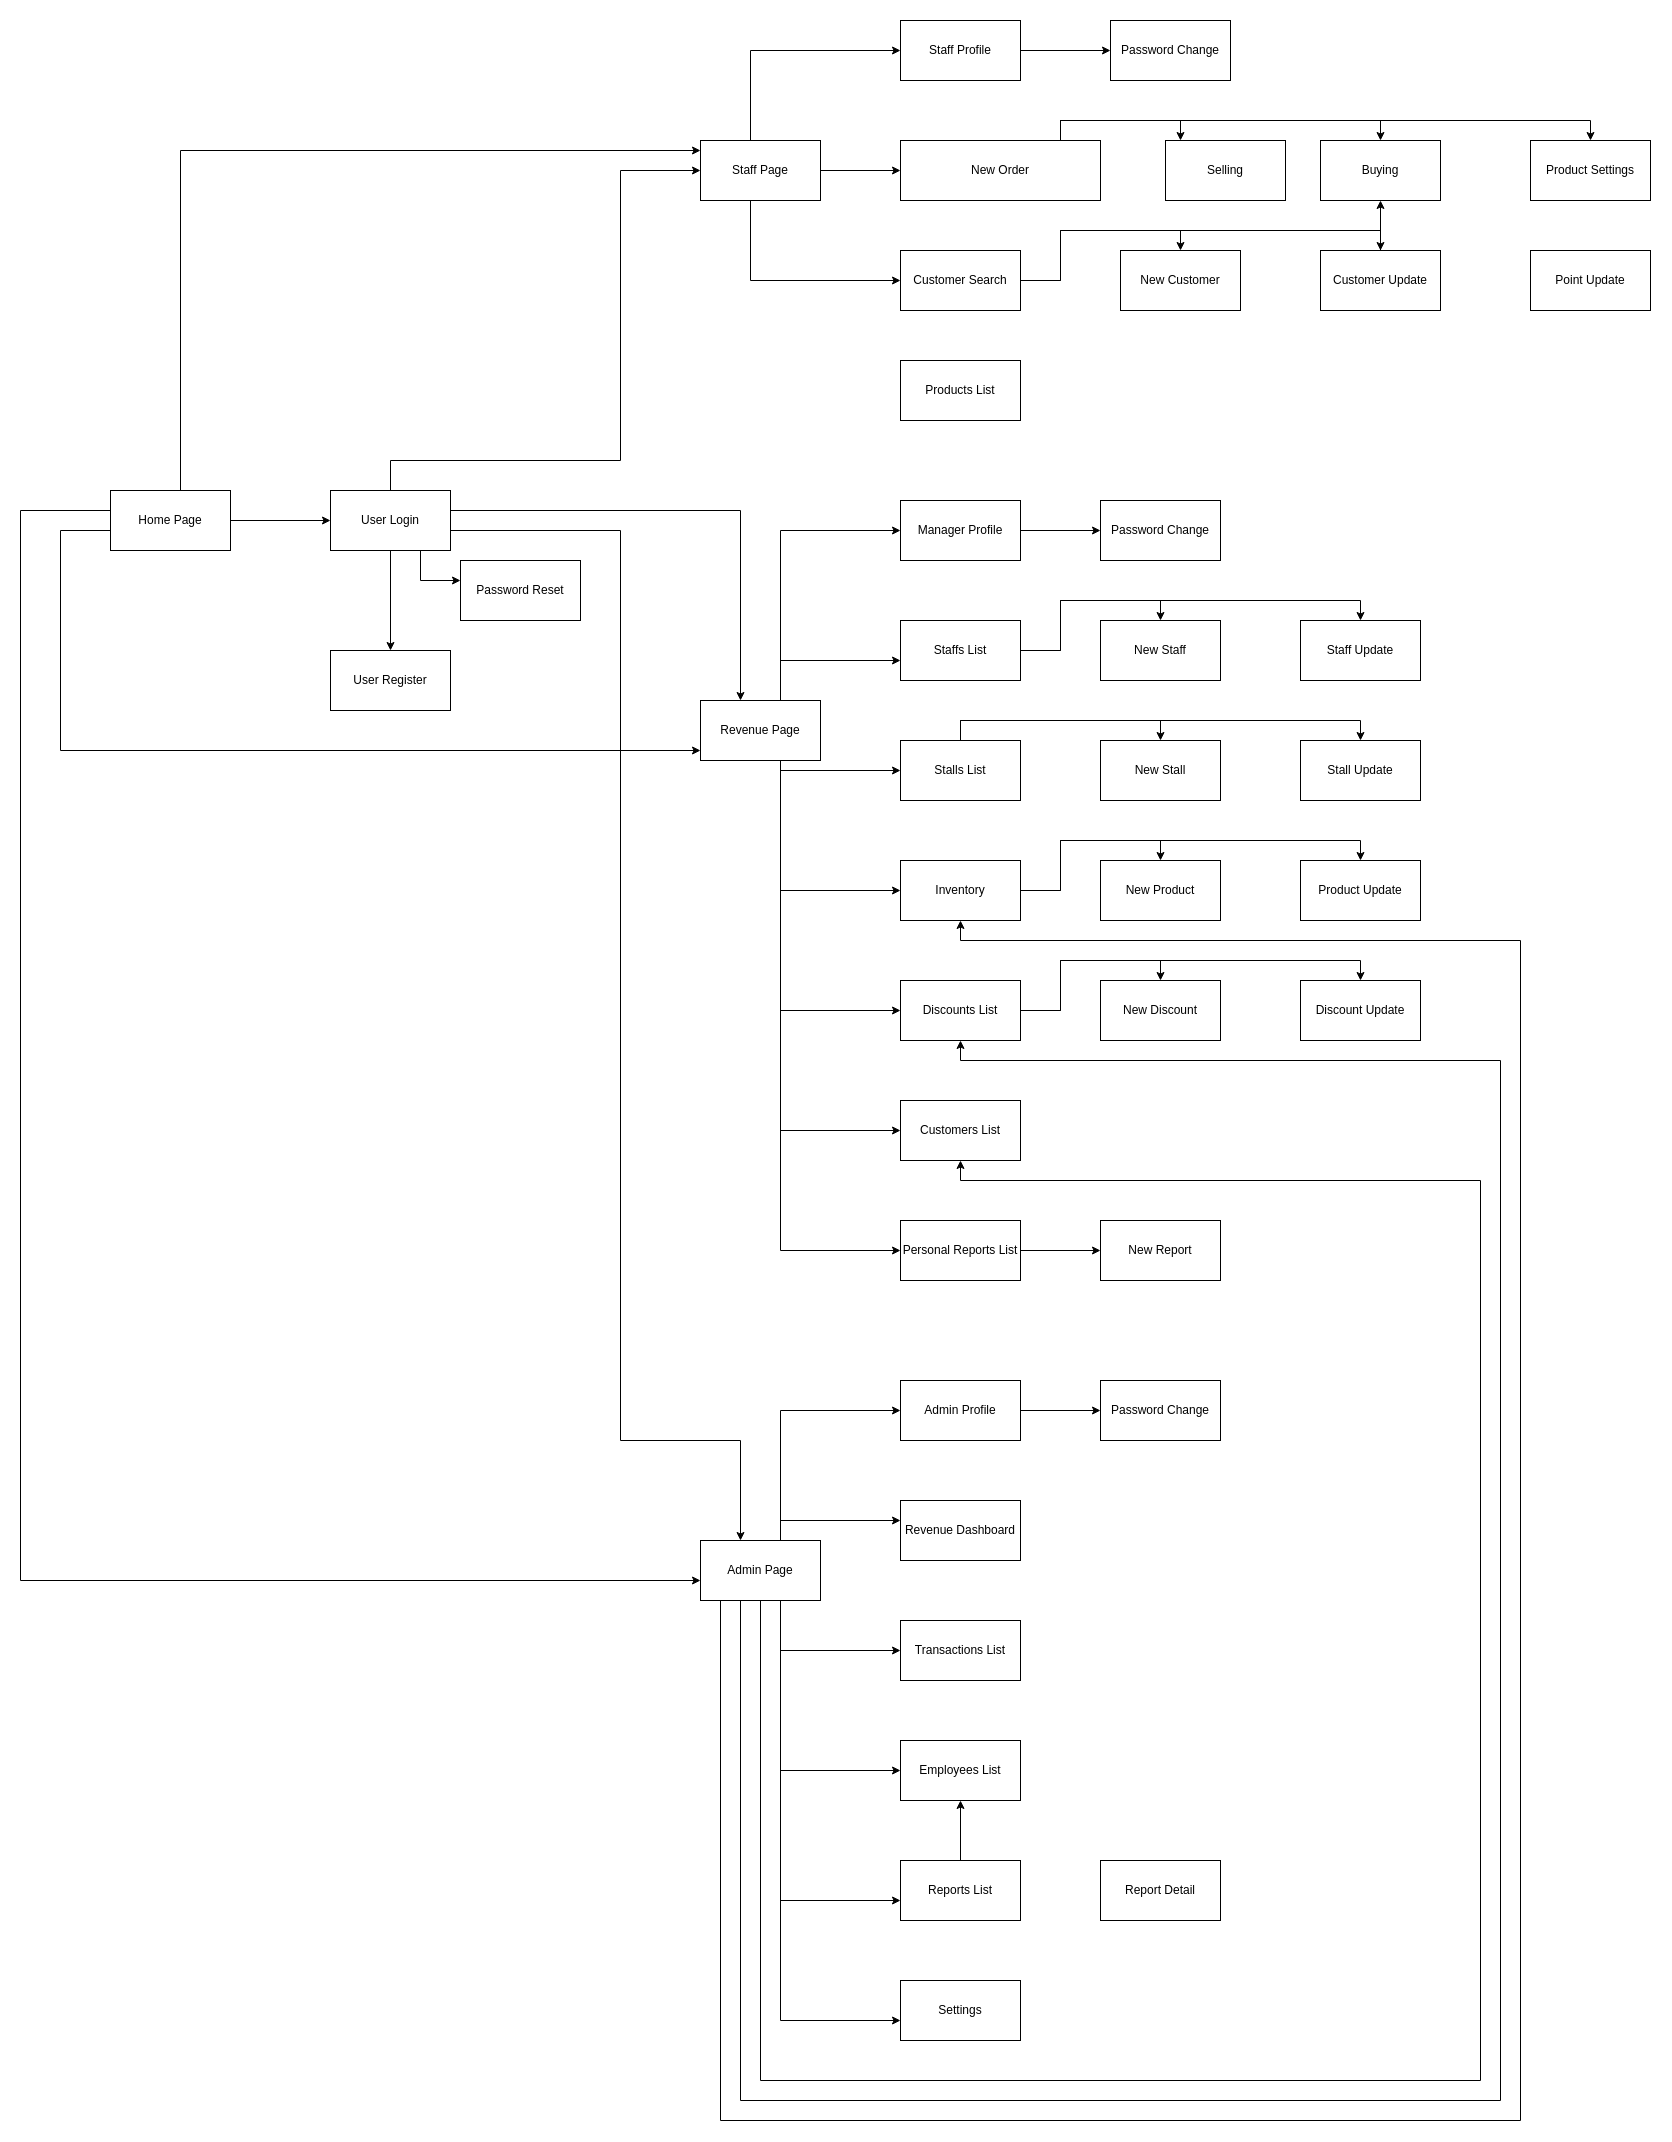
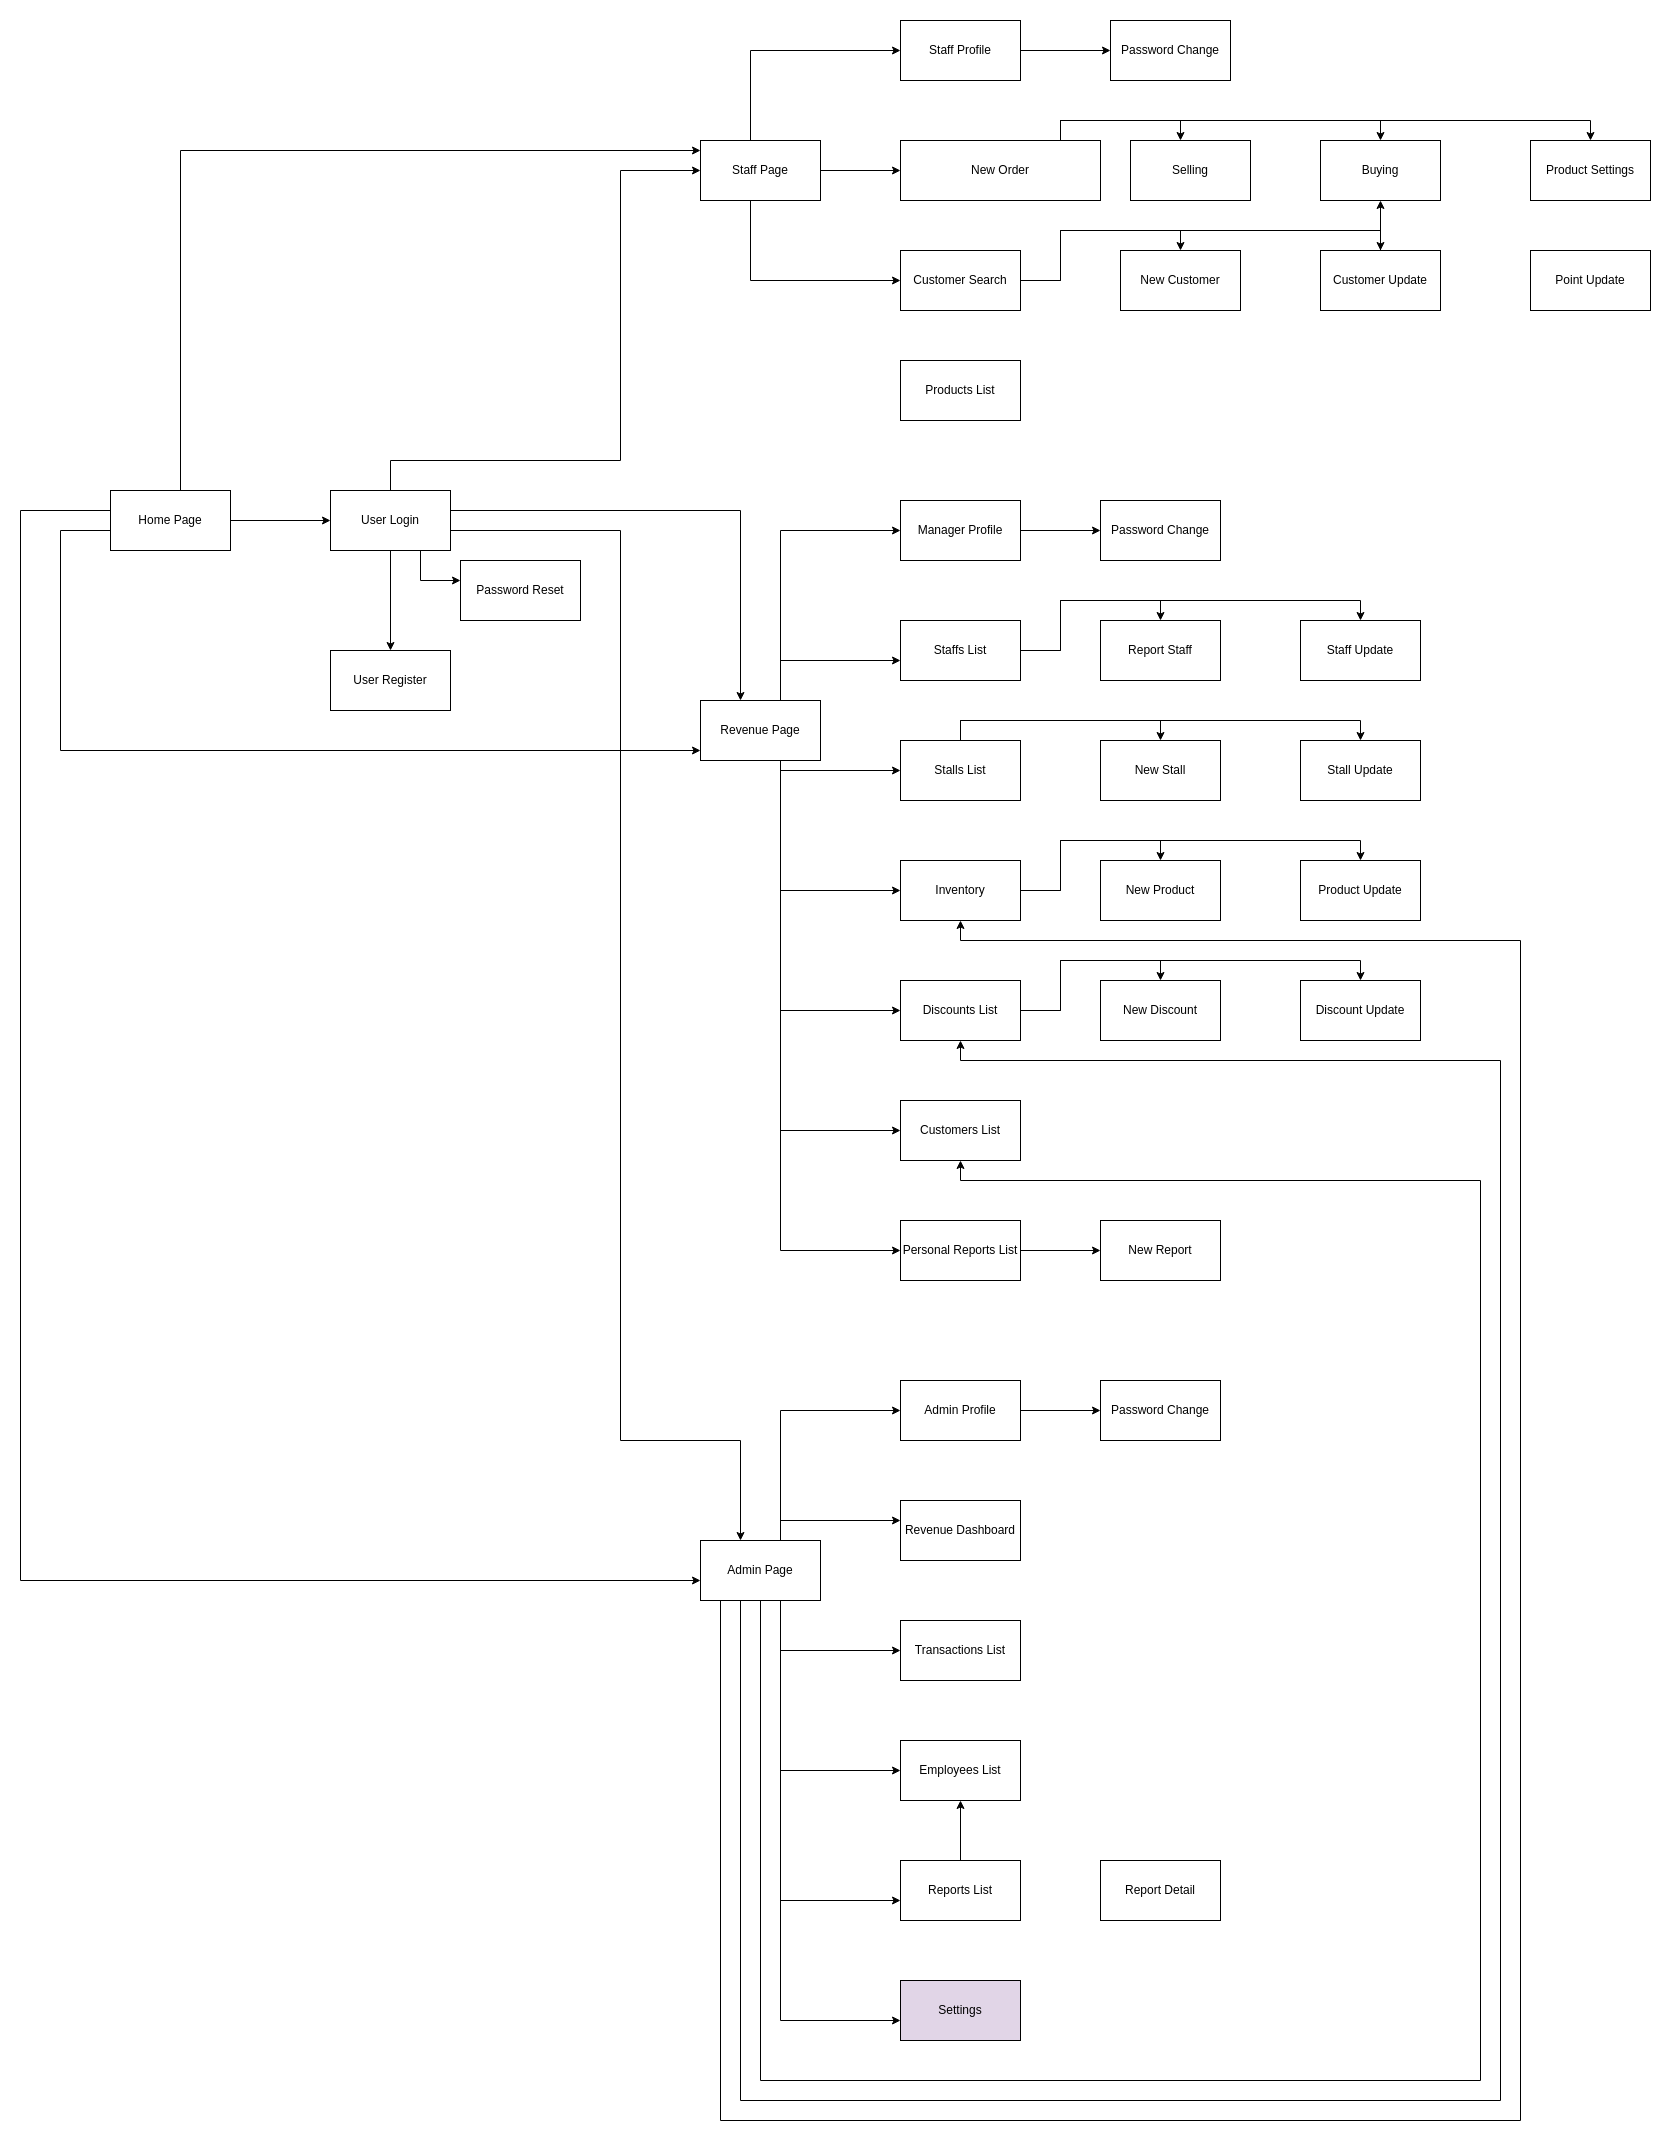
(1226, 171) -> (1191, 171)
(1161, 651) -> (1161, 651)
(961, 2011) -> (961, 2011)
